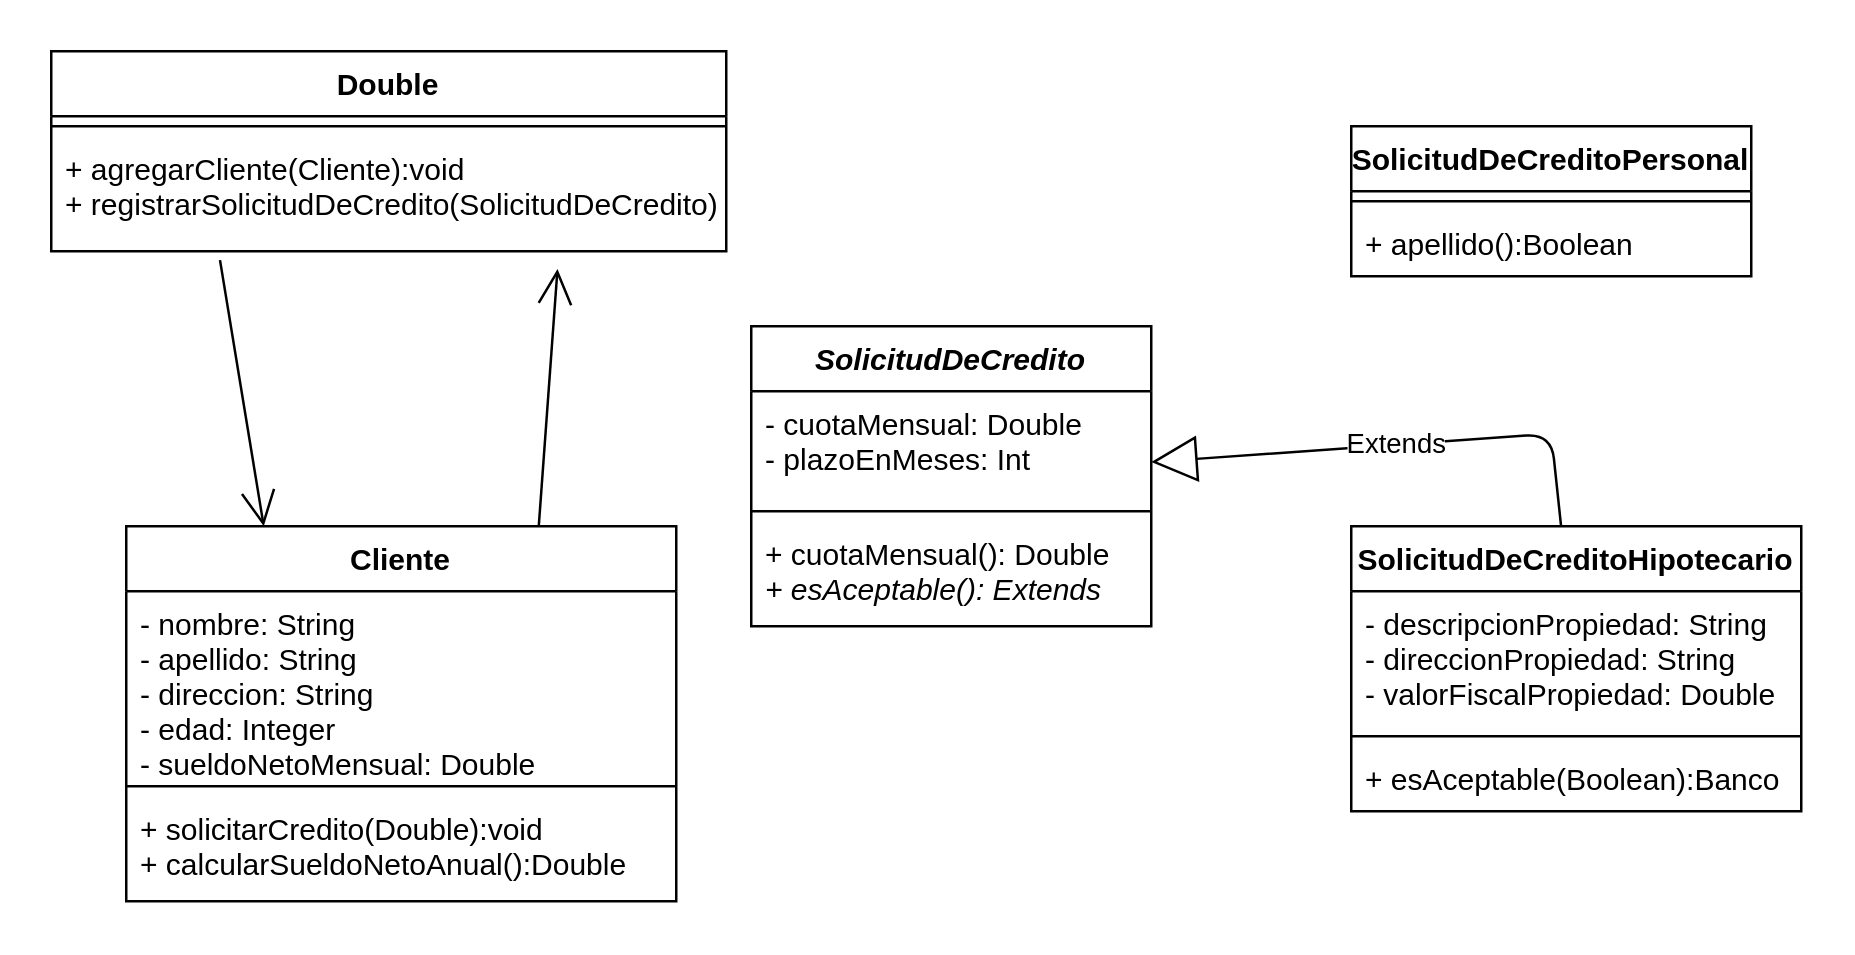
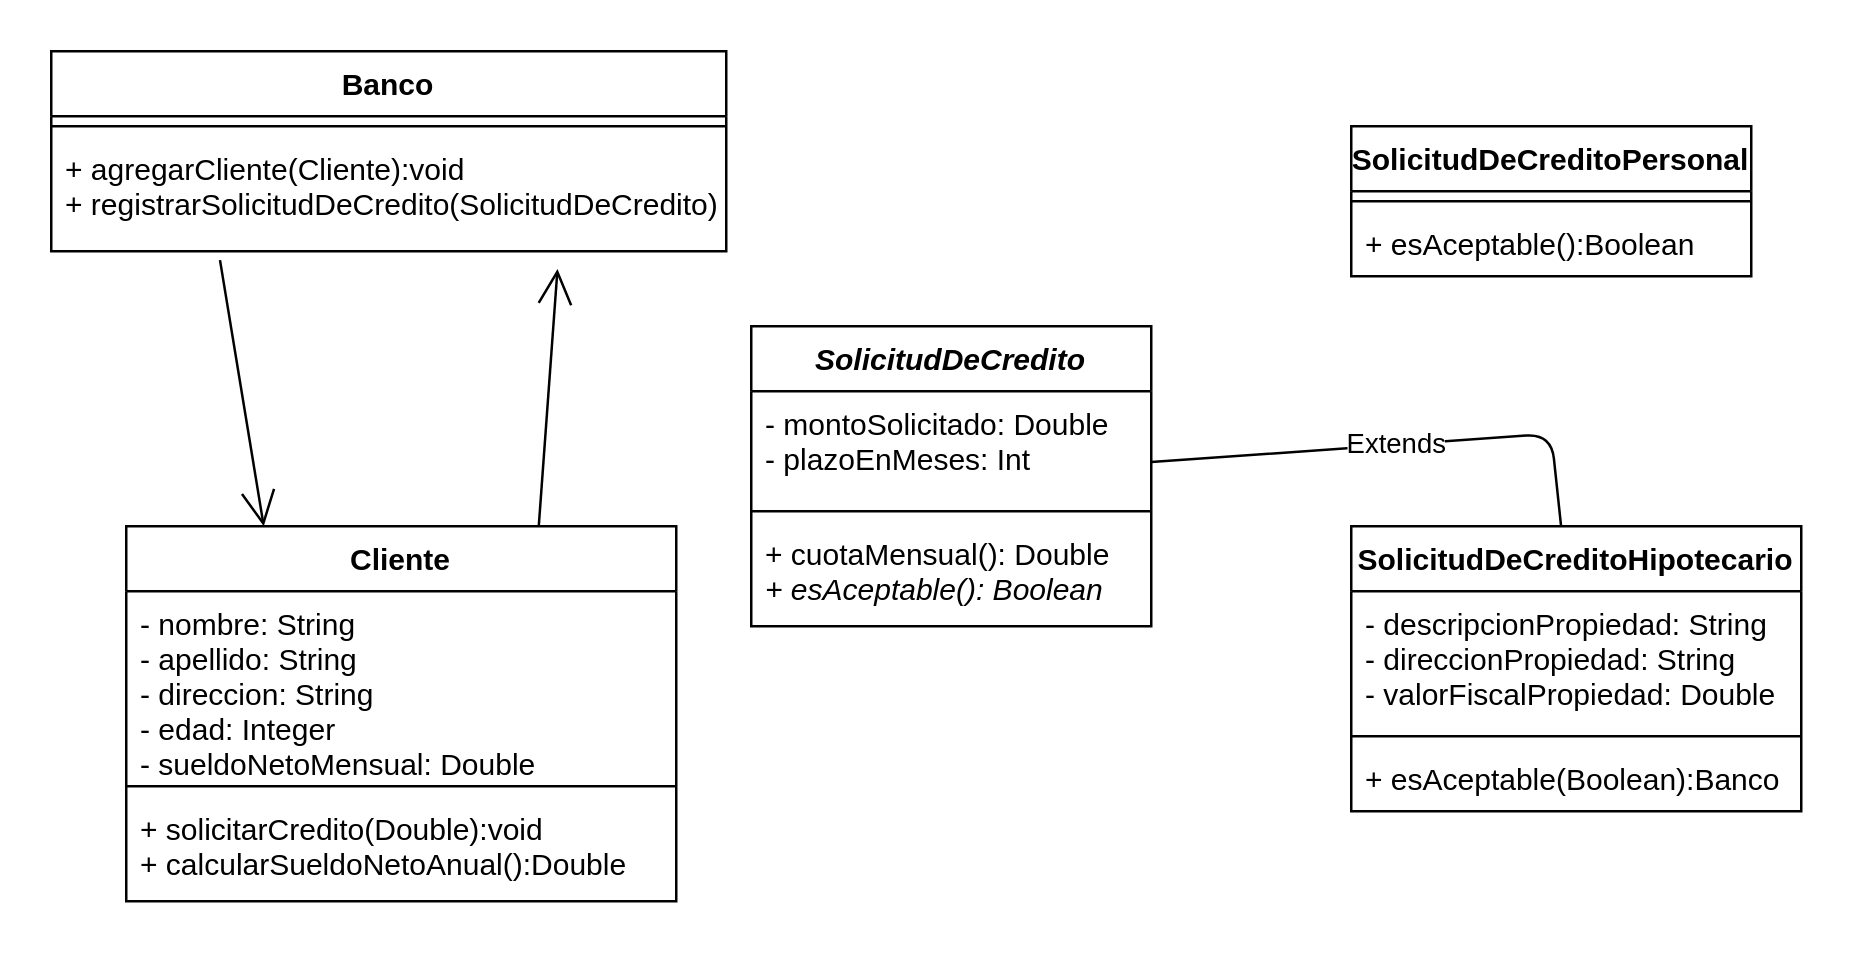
(388, 85) -> (388, 85)
(1510, 245) -> (1543, 245)
(930, 425) -> (948, 425)
(1198, 459) -> (1177, 460)
(952, 575) -> (948, 575)
